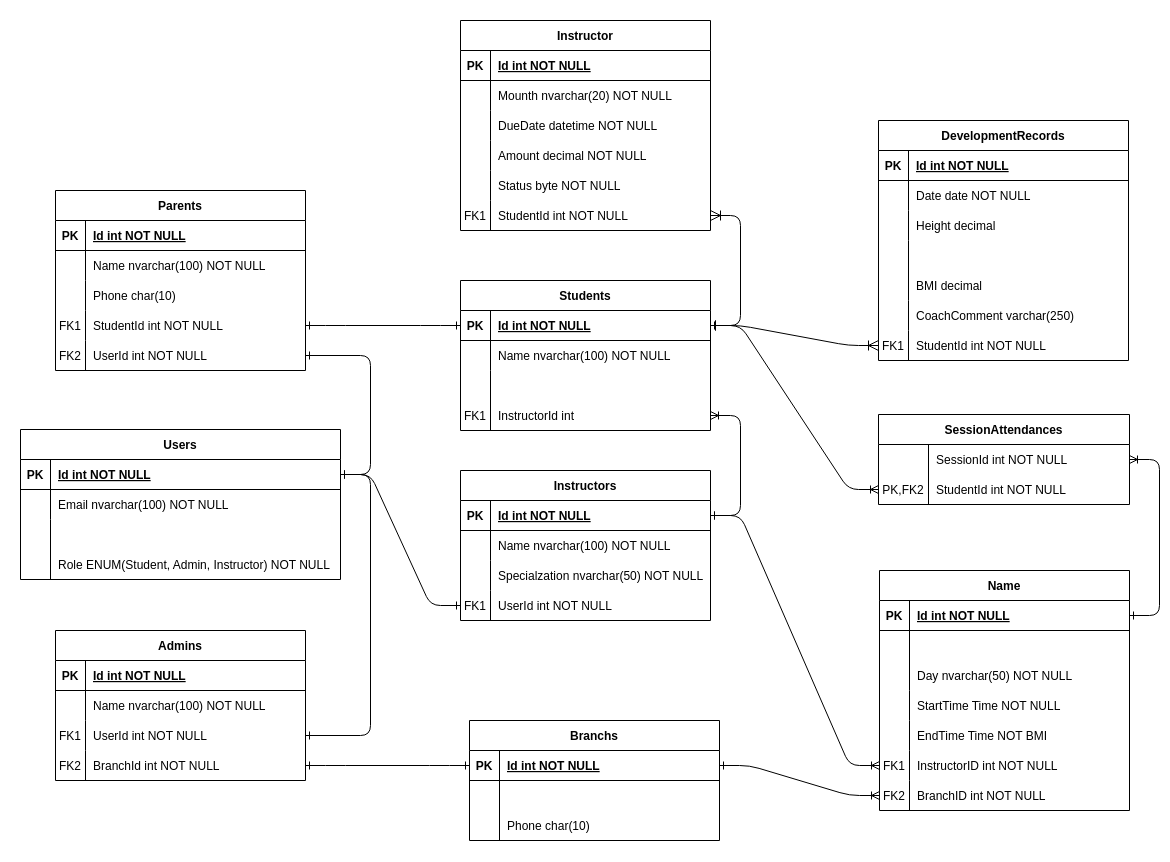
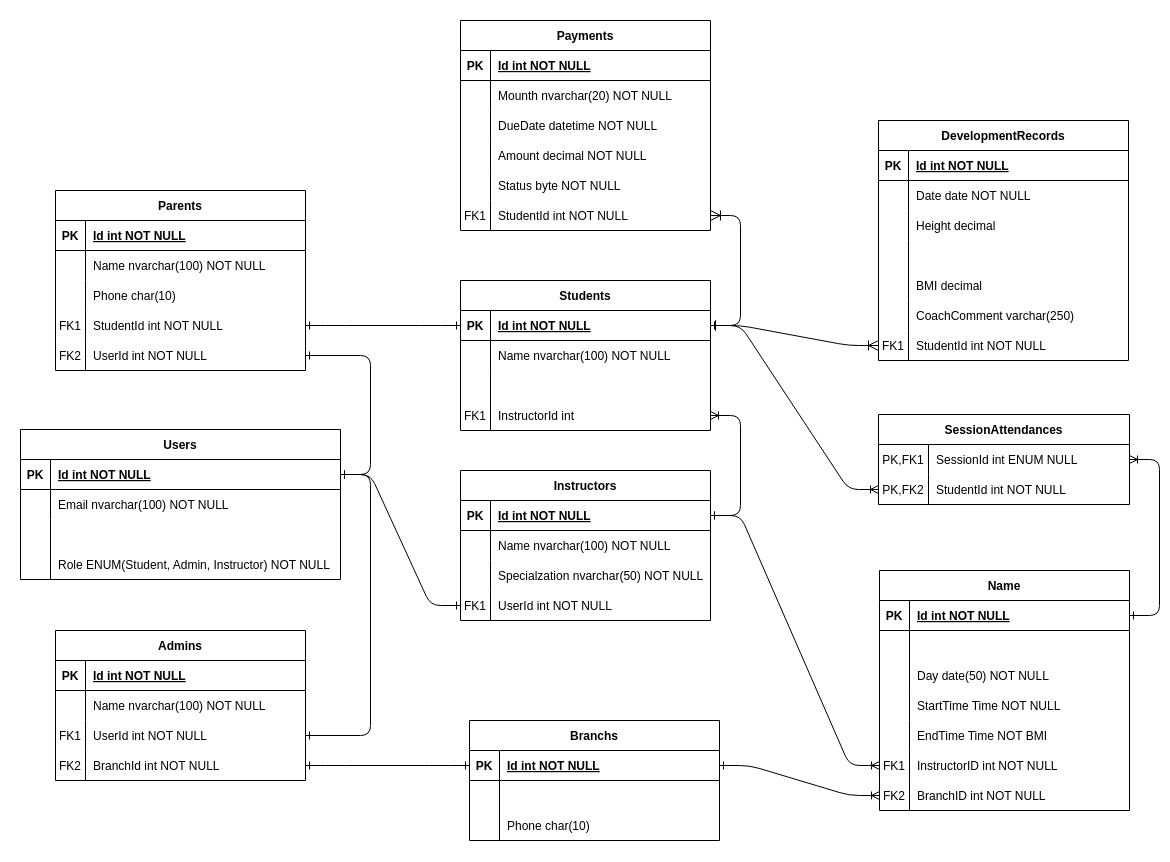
(585, 36) -> (585, 36)
none -> (904, 460)
(1002, 460) -> (1005, 460)
(996, 676) -> (983, 676)
